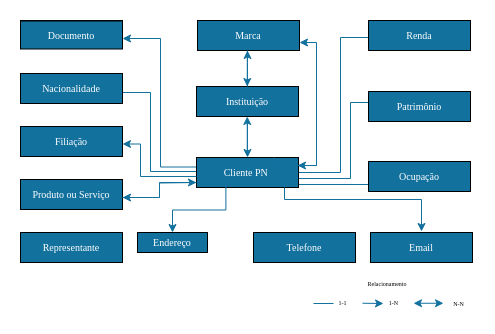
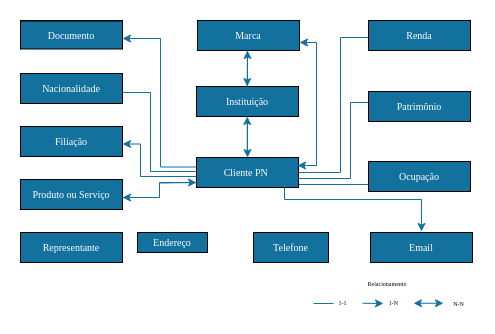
(203, 210) -> none
(305, 248) -> (291, 248)
